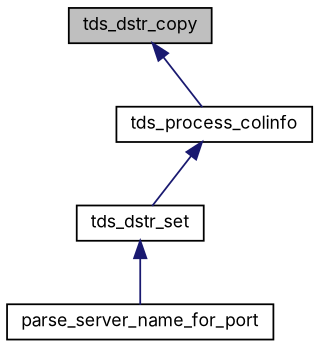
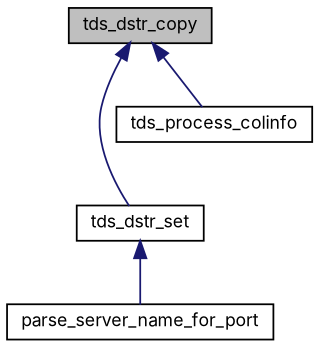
(172, 181) -> (100, 133)
